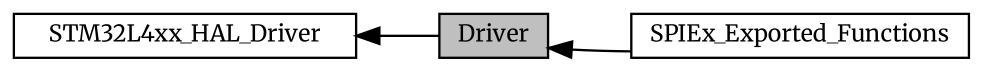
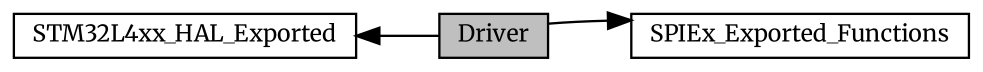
(185, 36) -> (185, 36)
(602, 51) -> (578, 22)
